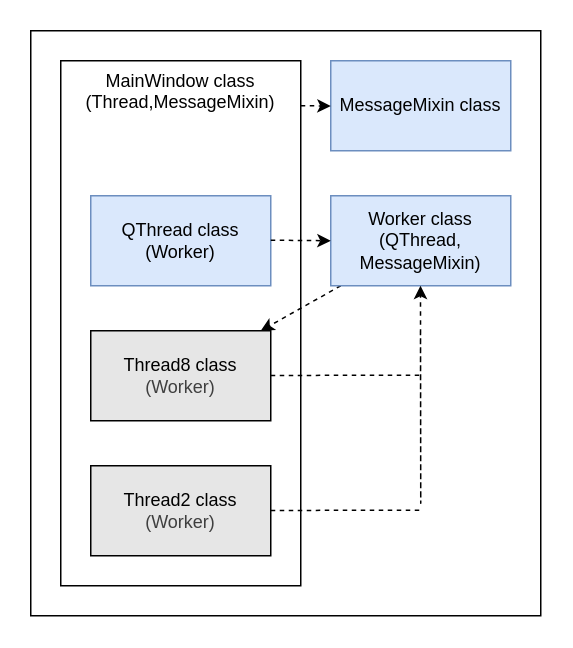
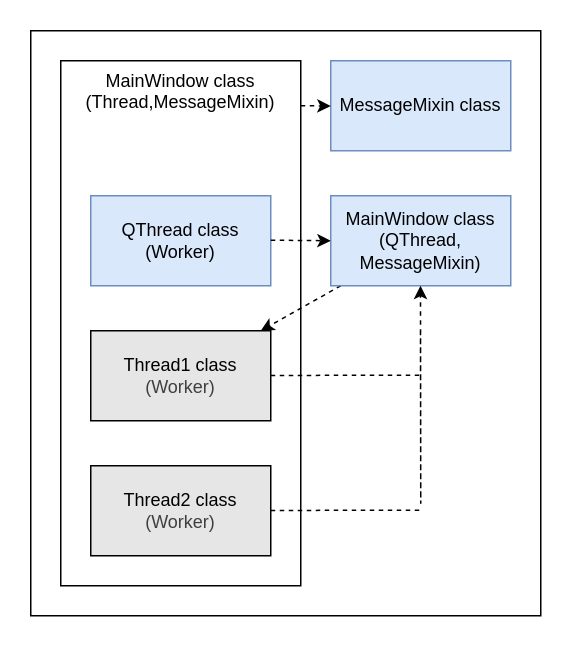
(421, 241) -> (421, 241)
(181, 376) -> (181, 376)
